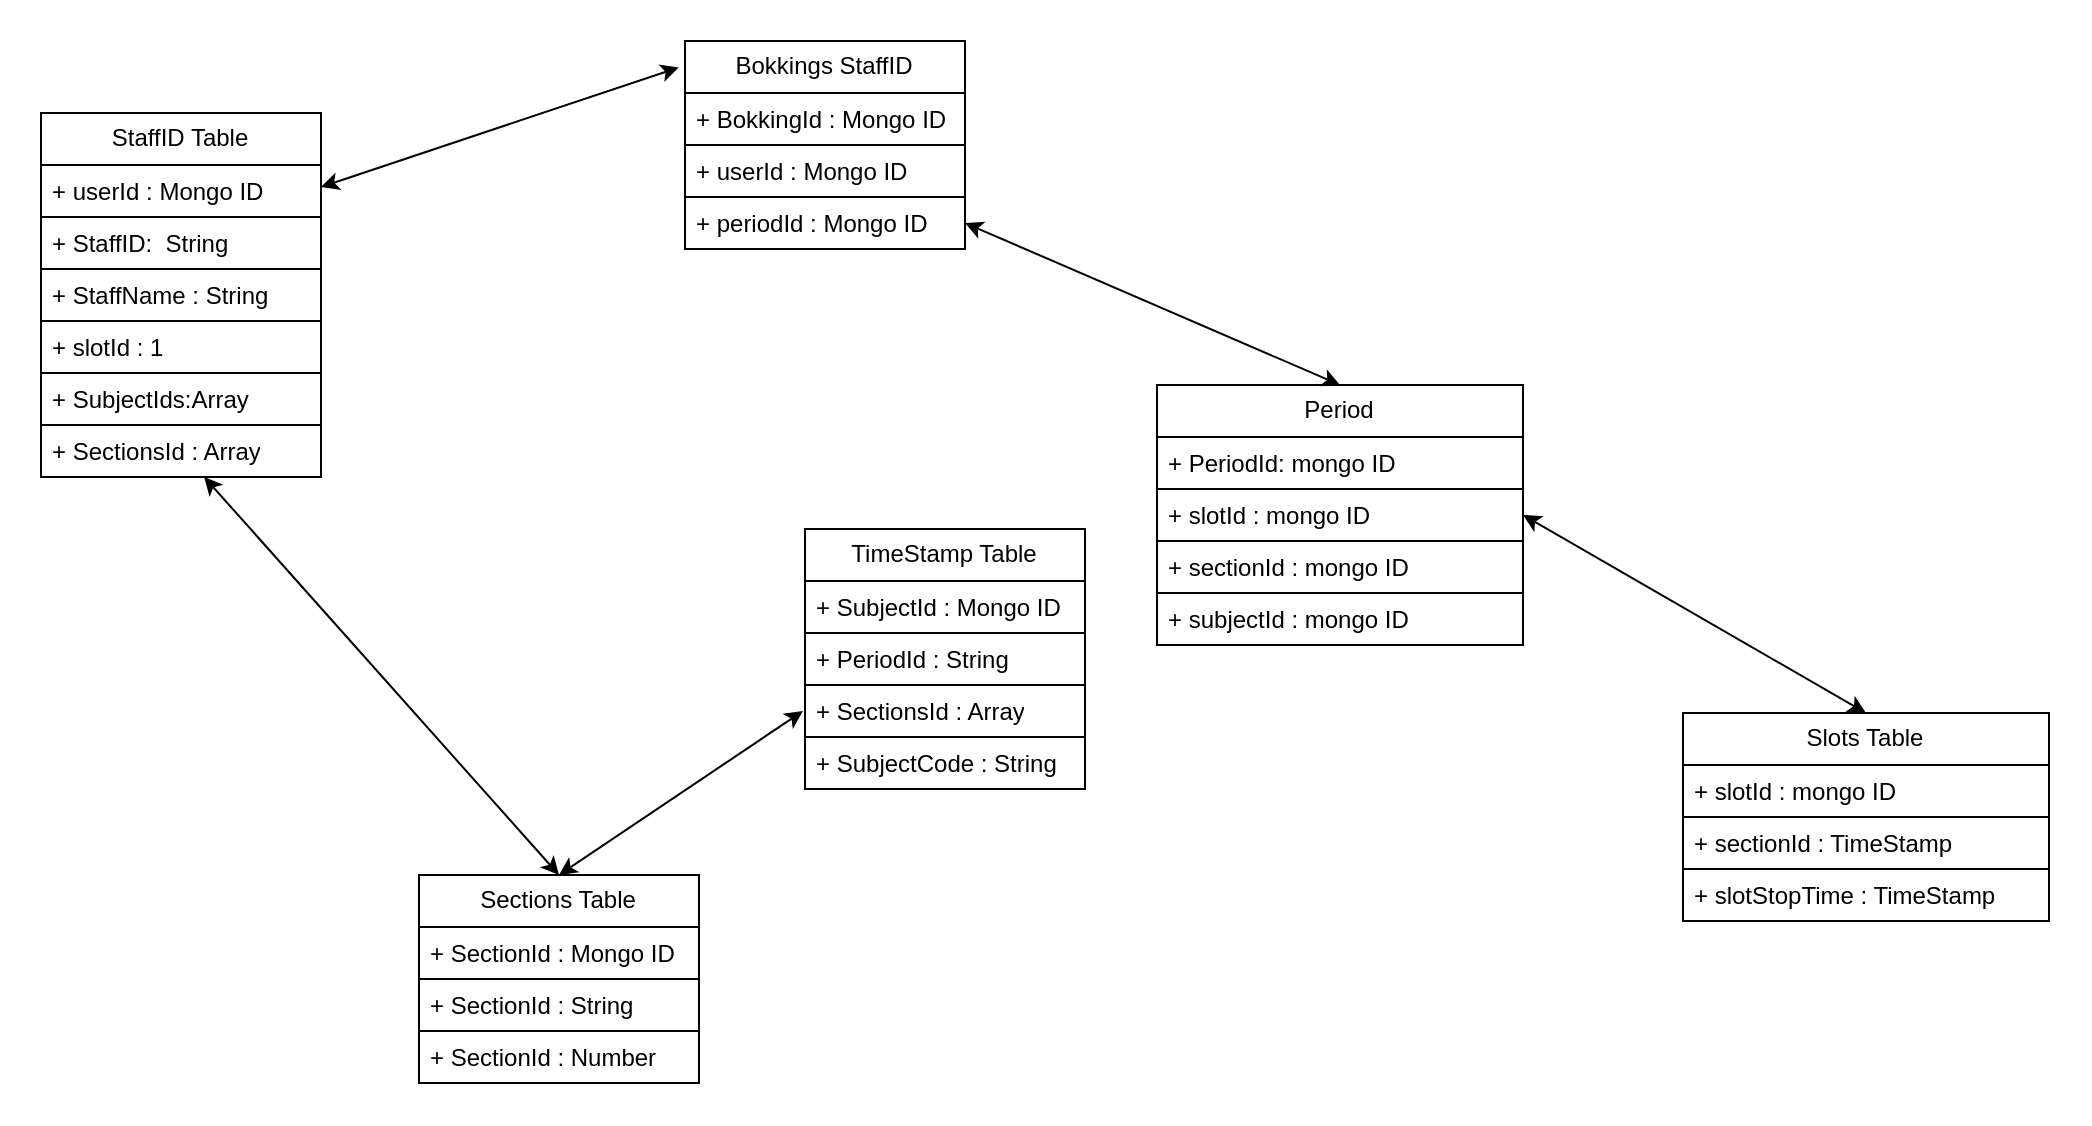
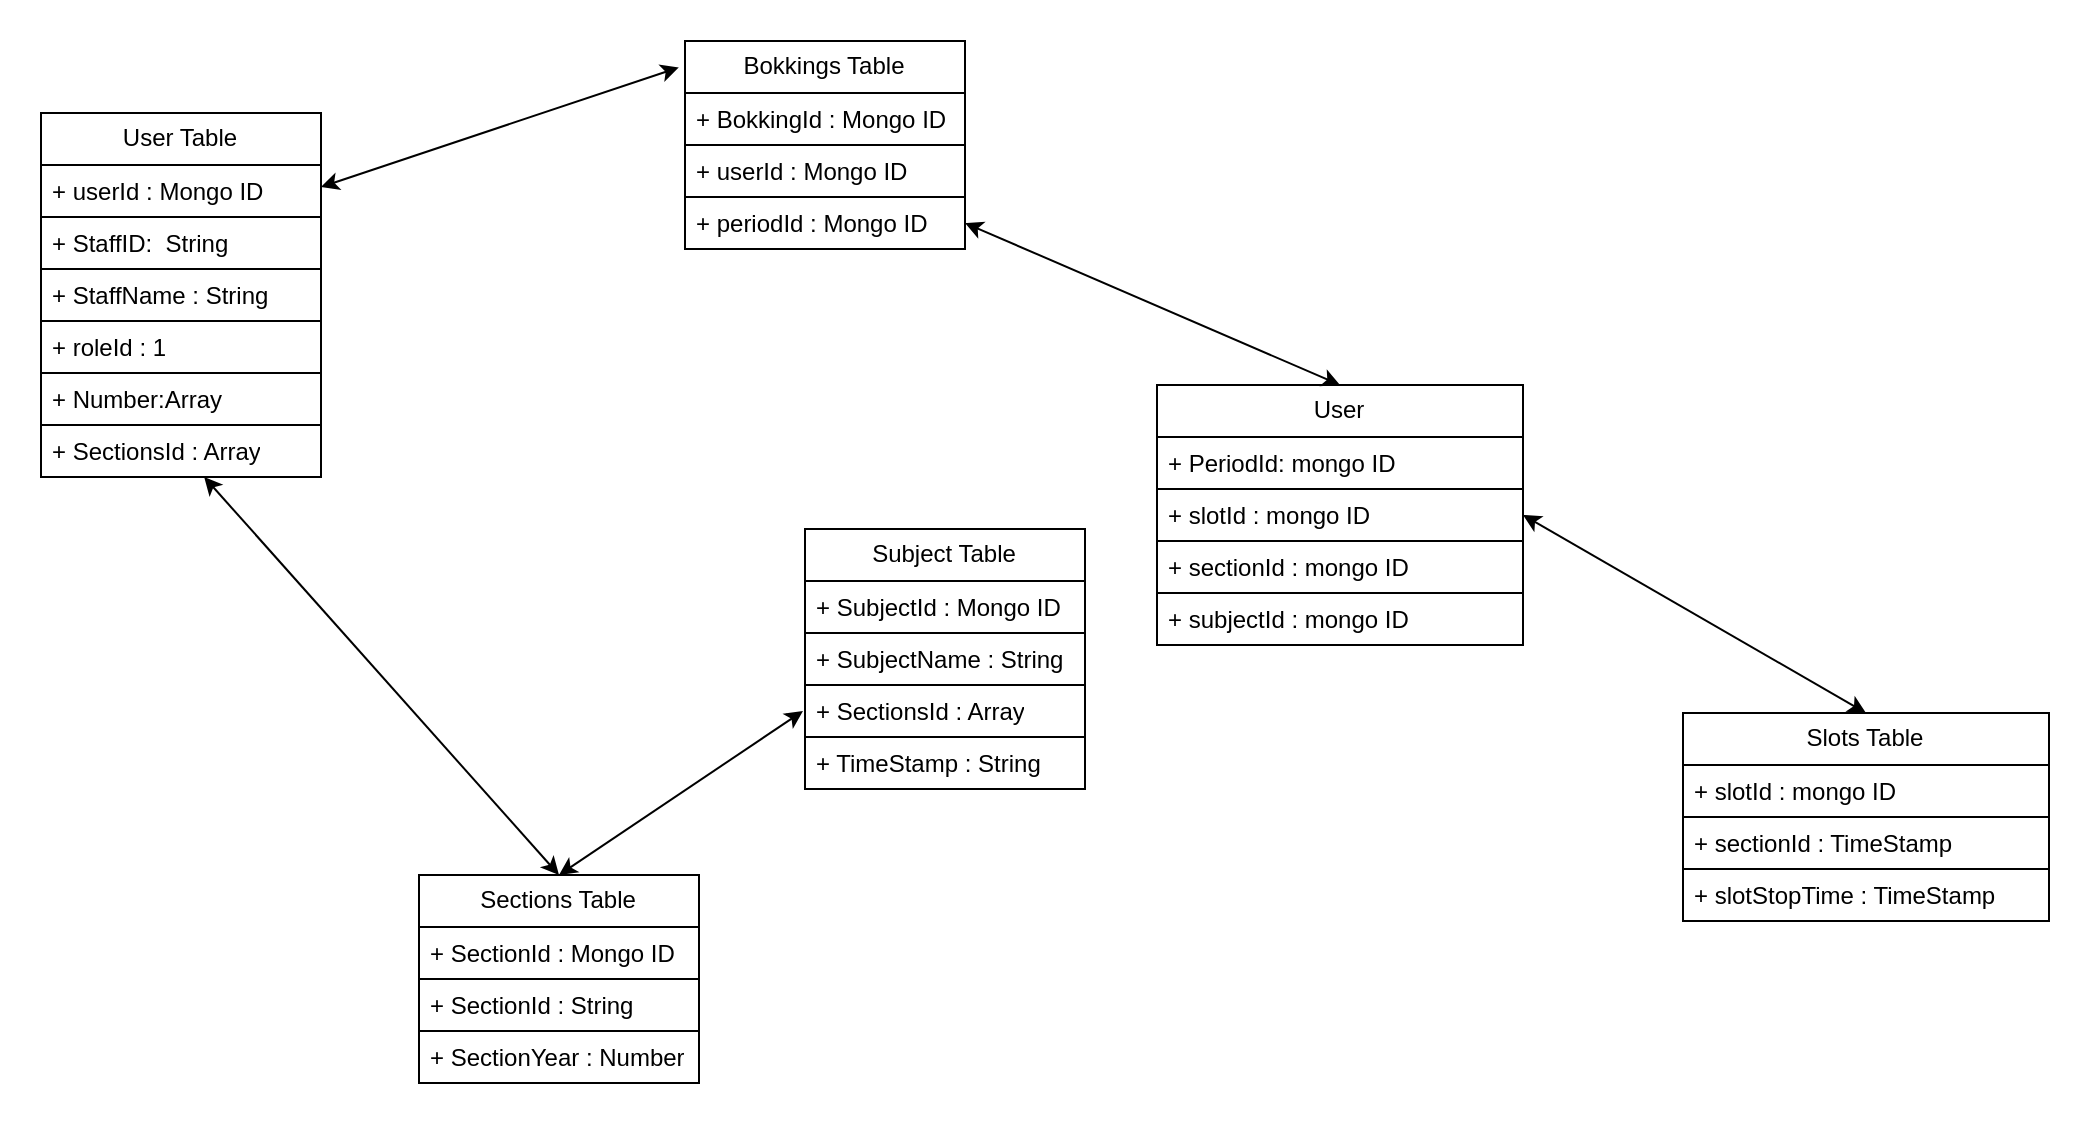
(825, 67) -> (825, 67)
(181, 139) -> (181, 139)
(118, 349) -> (118, 349)
(168, 401) -> (141, 401)
(1340, 411) -> (1340, 411)
(945, 555) -> (945, 555)
(926, 661) -> (947, 676)
(947, 780) -> (933, 765)
(550, 1059) -> (561, 1074)
